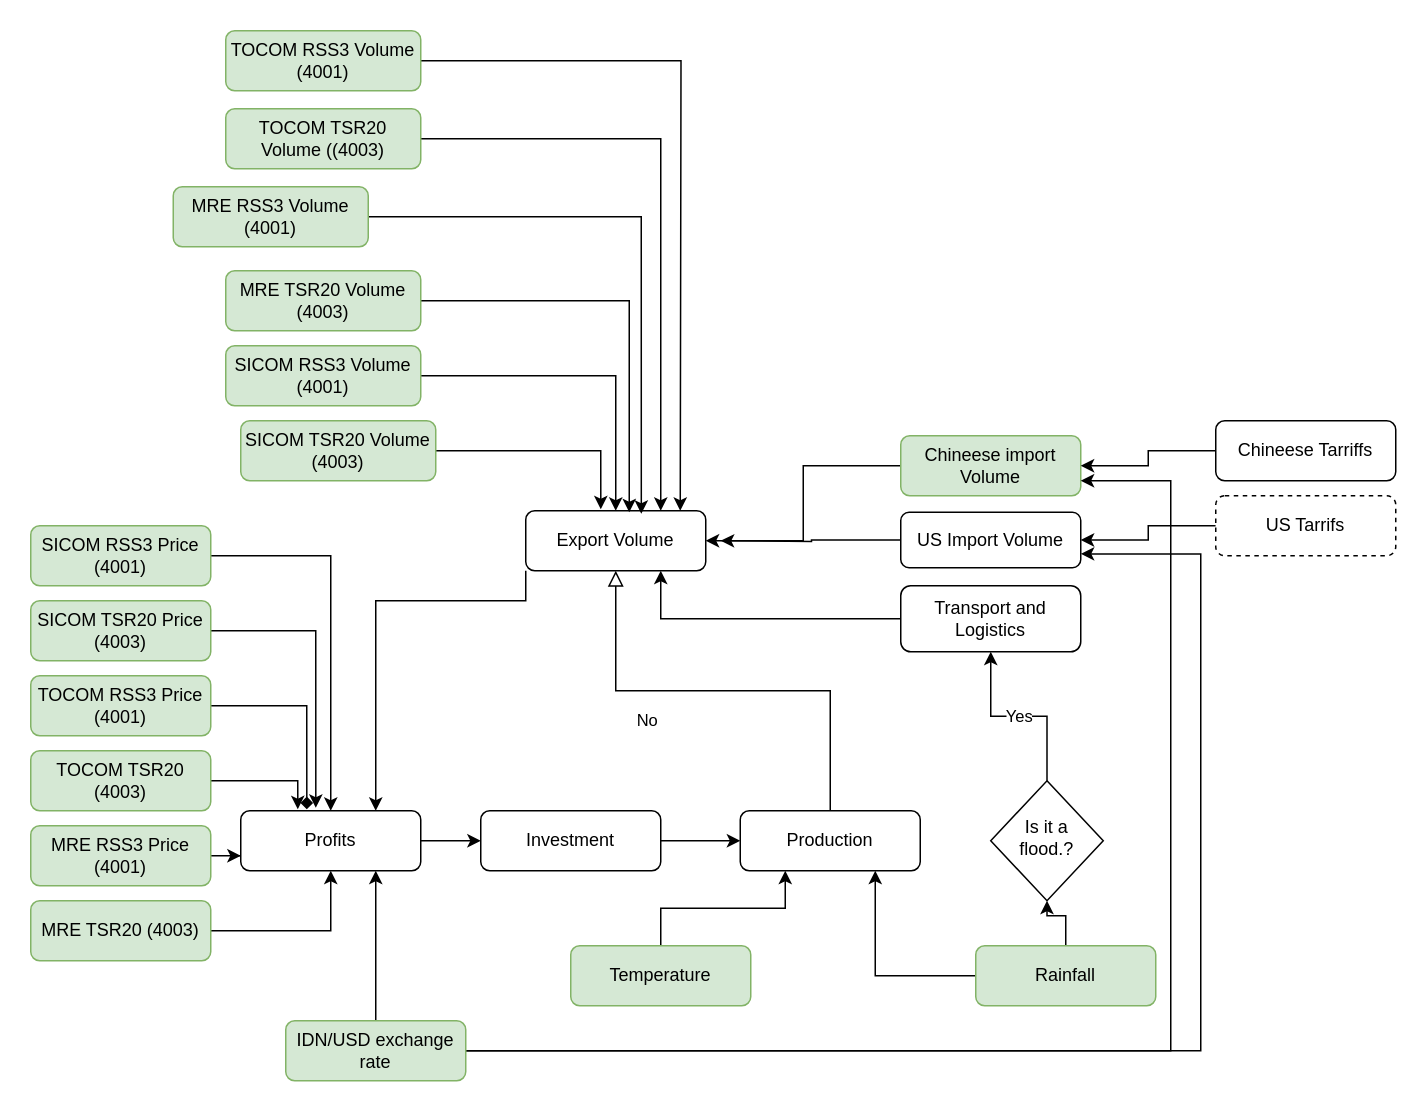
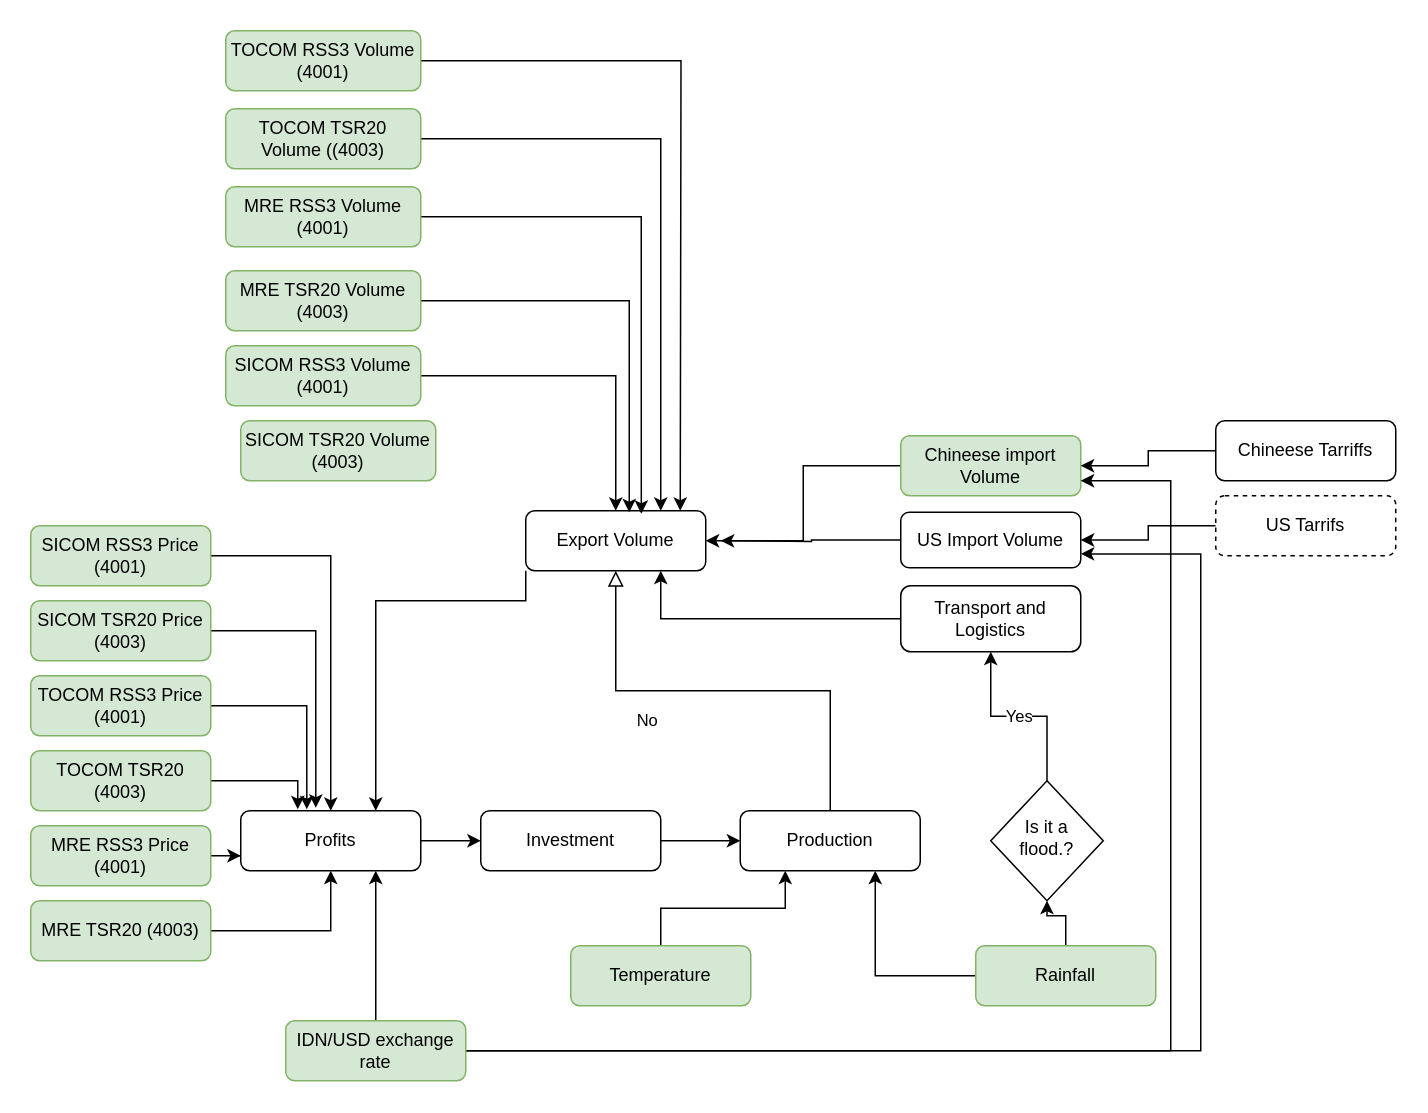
(271, 217) -> (323, 217)
(542, 451) -> none
(307, 797) -> (307, 798)
